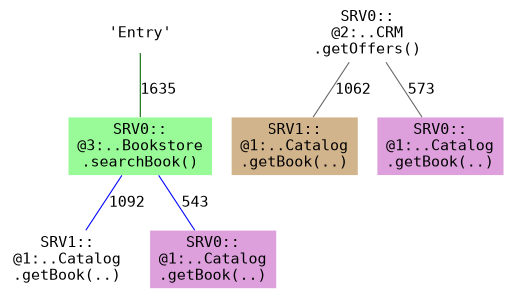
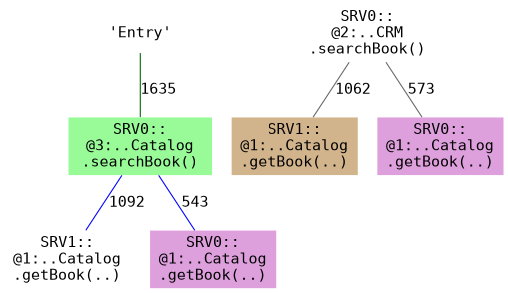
(368, 33) -> (368, 33)
(140, 146) -> (140, 146)
